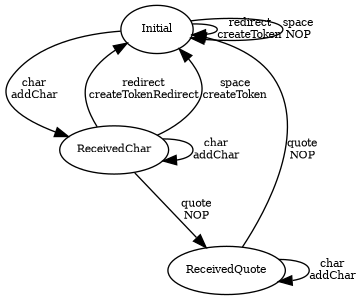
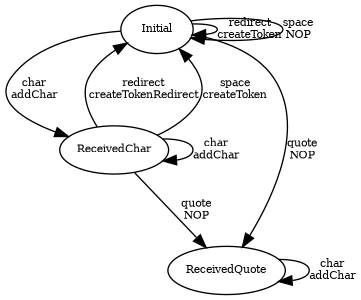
(287, 126) -> (286, 112)
